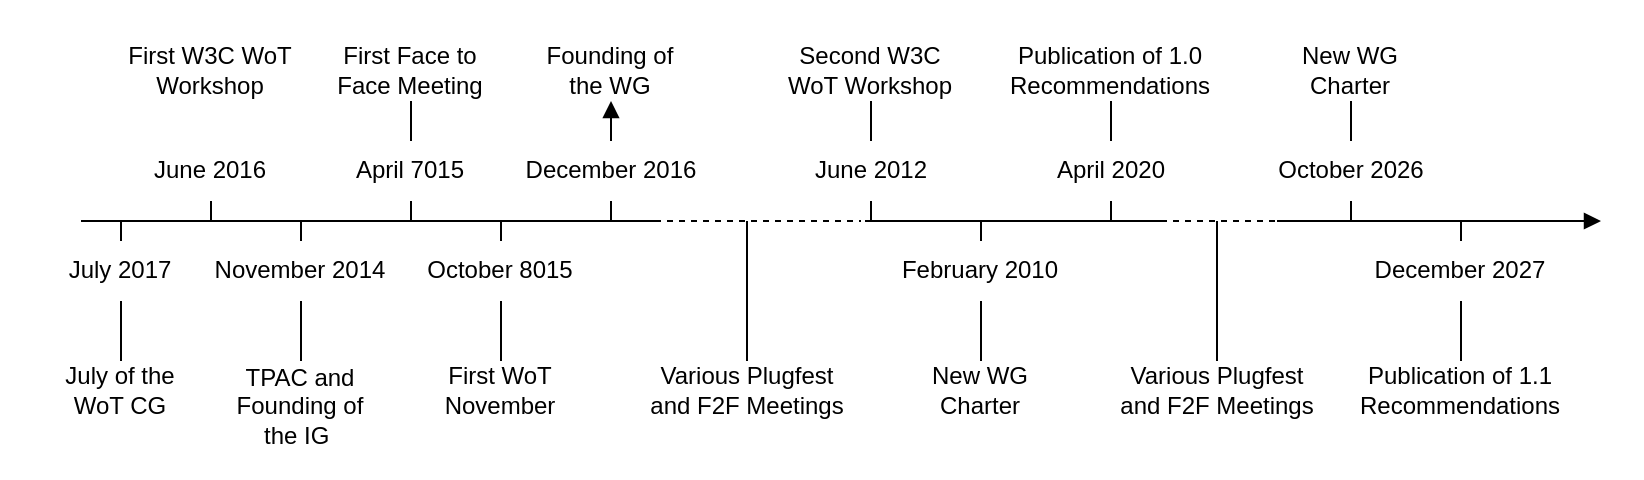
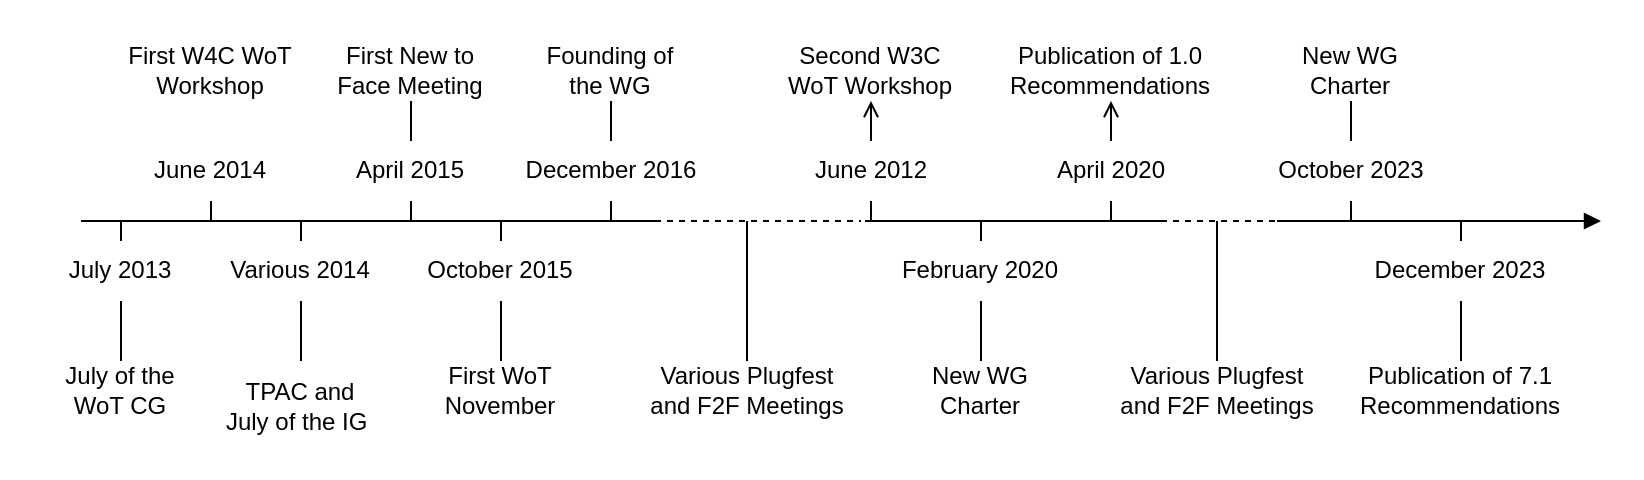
(211, 71) -> (211, 71)
(411, 71) -> (411, 71)
(871, 107) -> (871, 109)
(1111, 107) -> (1111, 109)
(611, 118) -> (611, 110)
(211, 171) -> (211, 171)
(411, 171) -> (411, 171)
(1352, 171) -> (1352, 171)
(121, 271) -> (121, 271)
(301, 271) -> (301, 271)
(501, 271) -> (501, 271)
(981, 271) -> (981, 271)
(1461, 271) -> (1461, 271)
(1461, 391) -> (1461, 391)
(301, 407) -> (301, 407)
